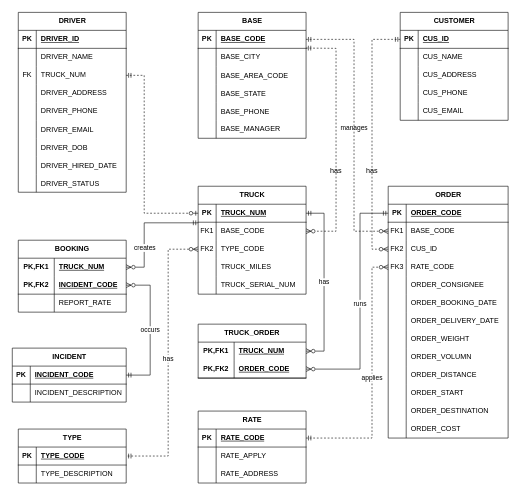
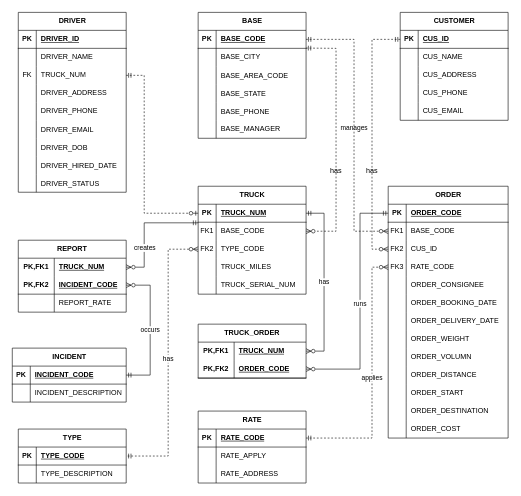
(72, 249) -> (72, 249)
